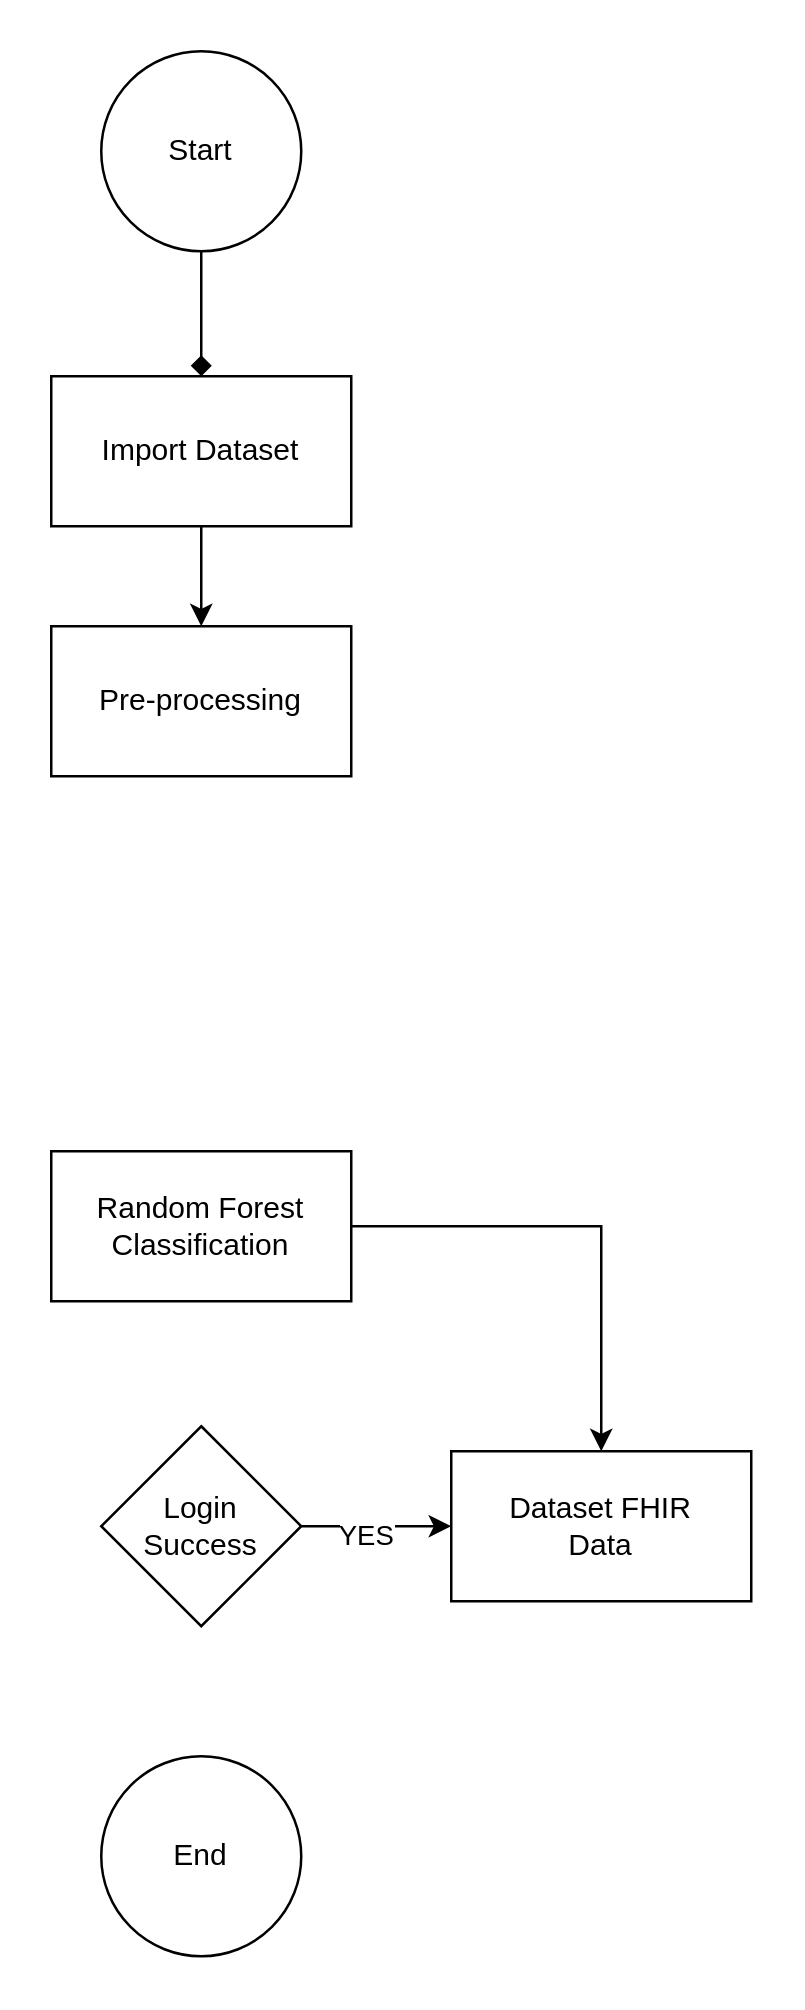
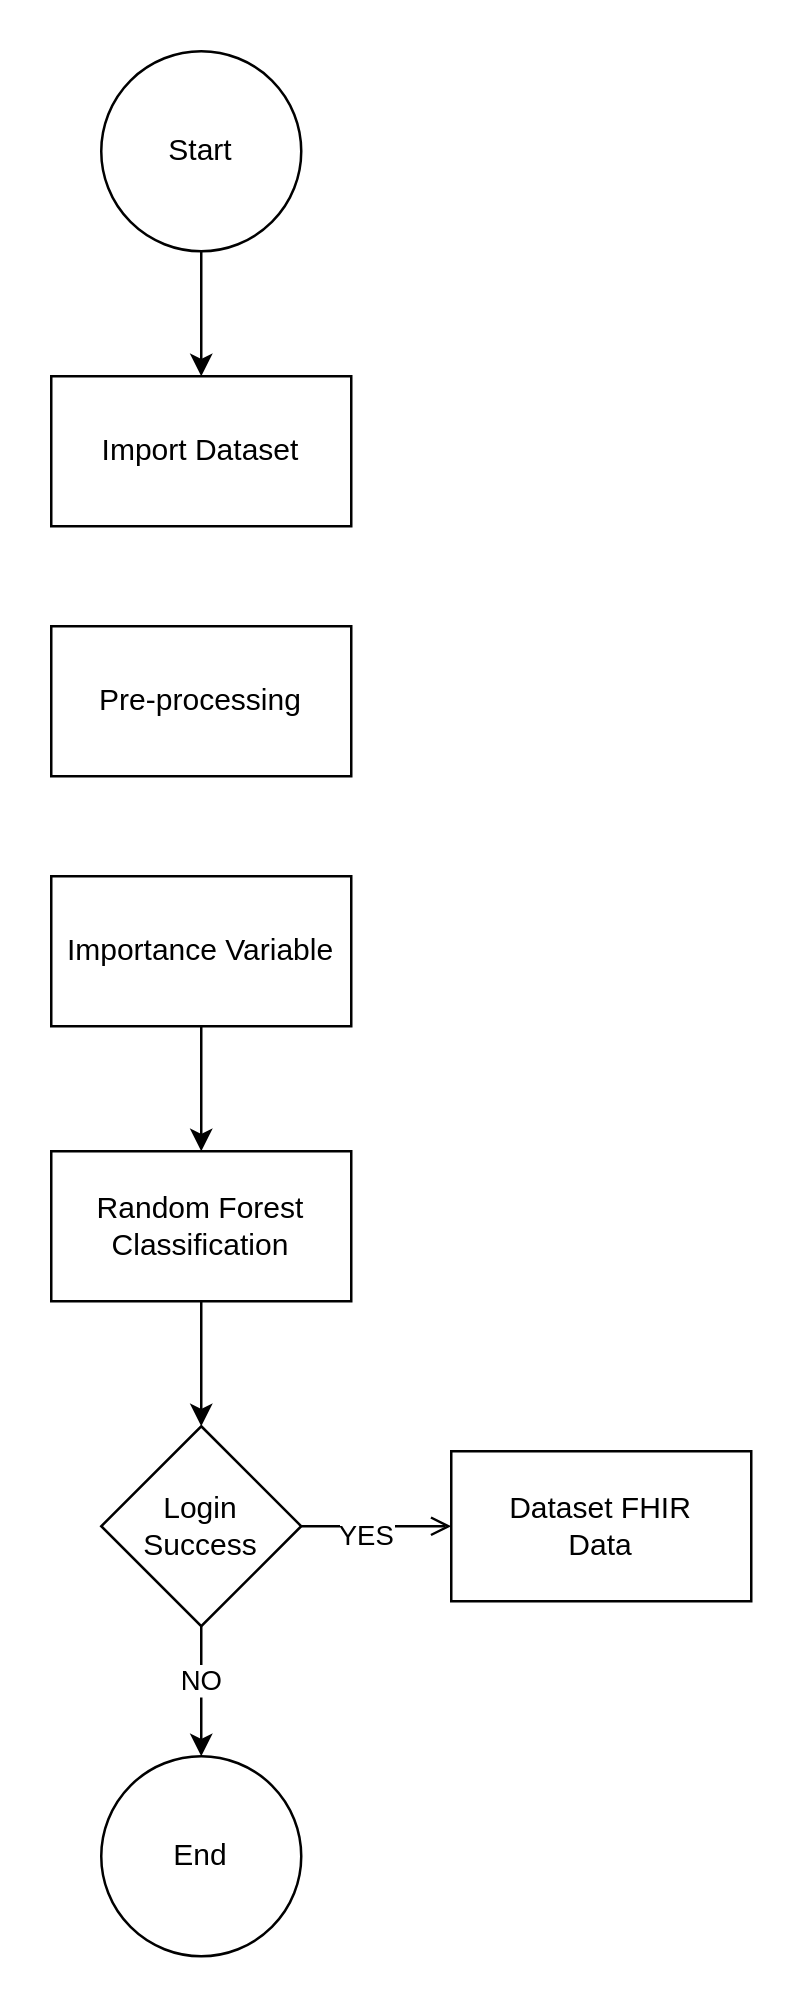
(201, 356) -> (201, 357)
(201, 568) -> none
none -> (201, 951)
none -> (201, 1080)
(580, 1226) -> (201, 1355)
(433, 1526) -> (437, 1526)
none -> (201, 1656)
